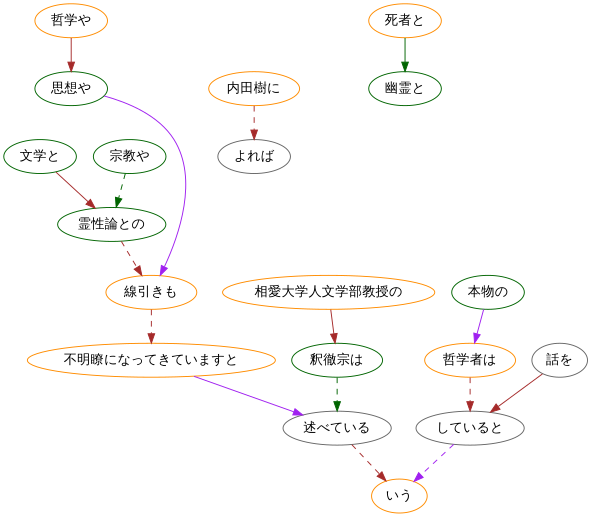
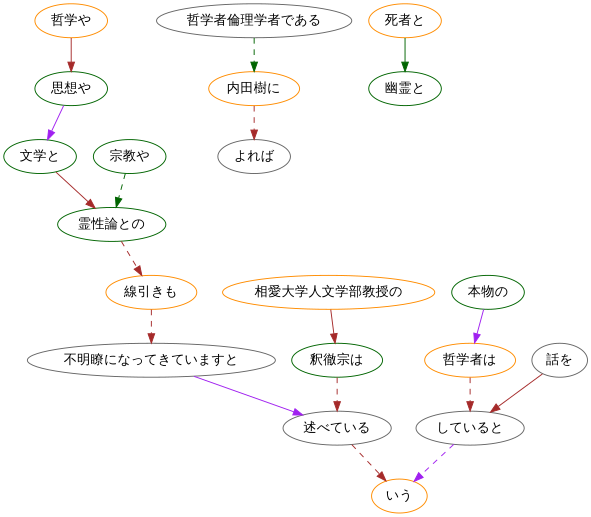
none -> (254, 21)
(183, 162) -> (58, 118)
(151, 360) -> (151, 360)
(337, 390) -> (337, 390)
